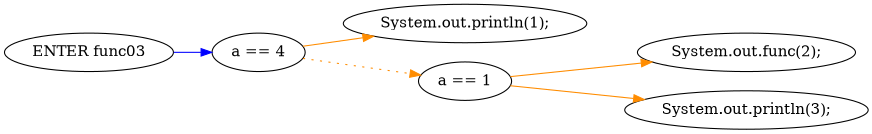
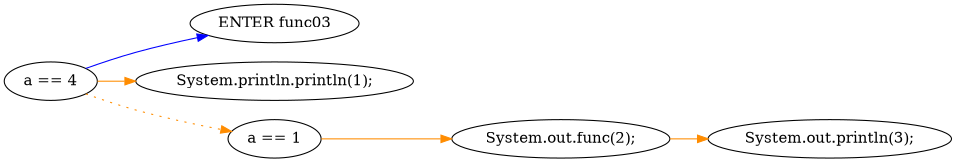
(465, 23) -> (275, 81)
(187, 52) -> (141, 51)
(572, 92) -> (684, 139)
